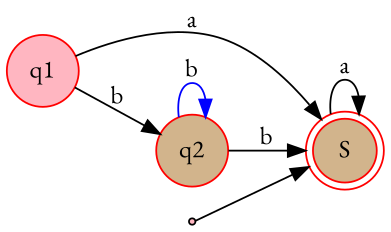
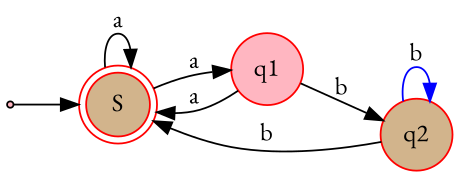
none -> (182, 78)
